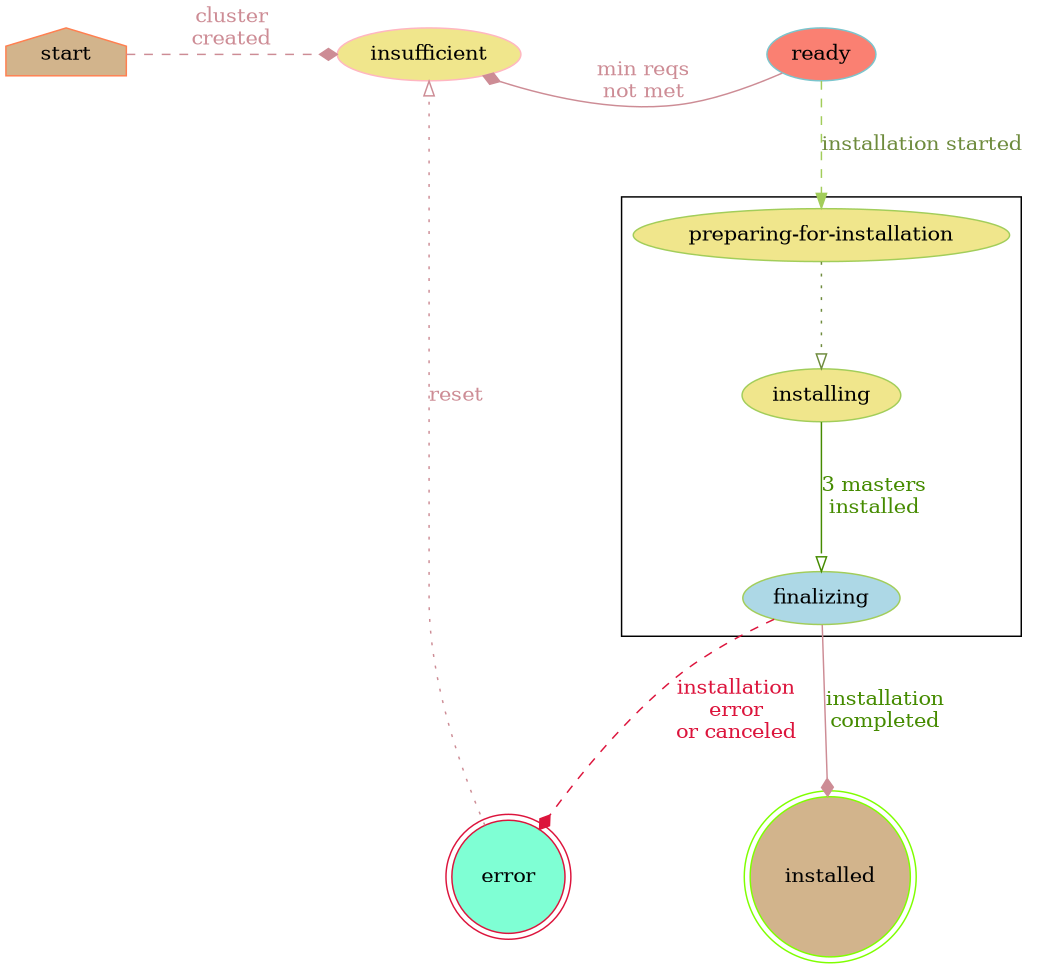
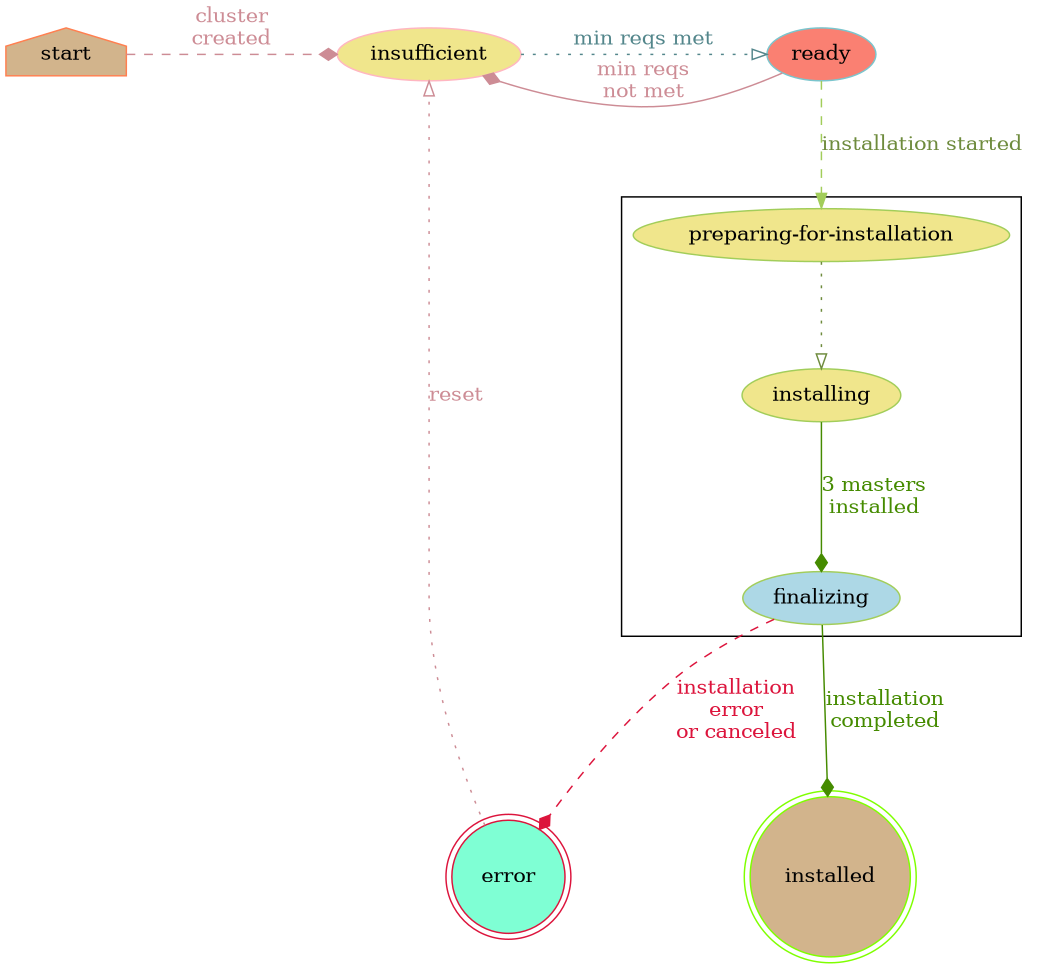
none -> (637, 54)
(821, 488) -> (821, 488)
(825, 702) -> (825, 702)
